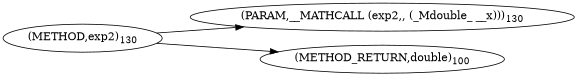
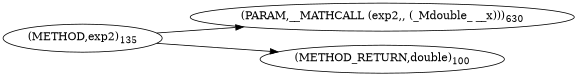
(515, 16) -> (515, 16)
(129, 37) -> (129, 37)
